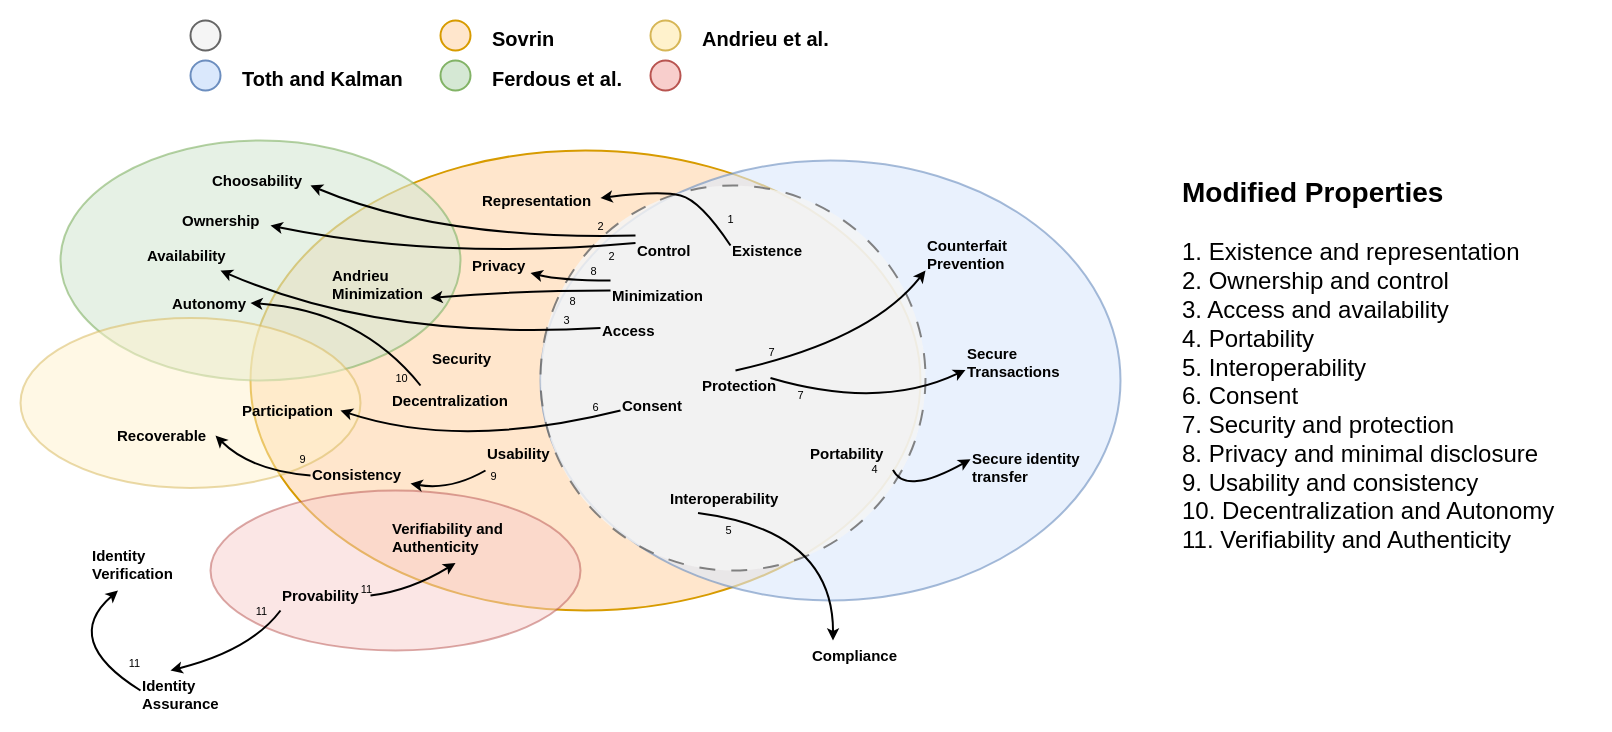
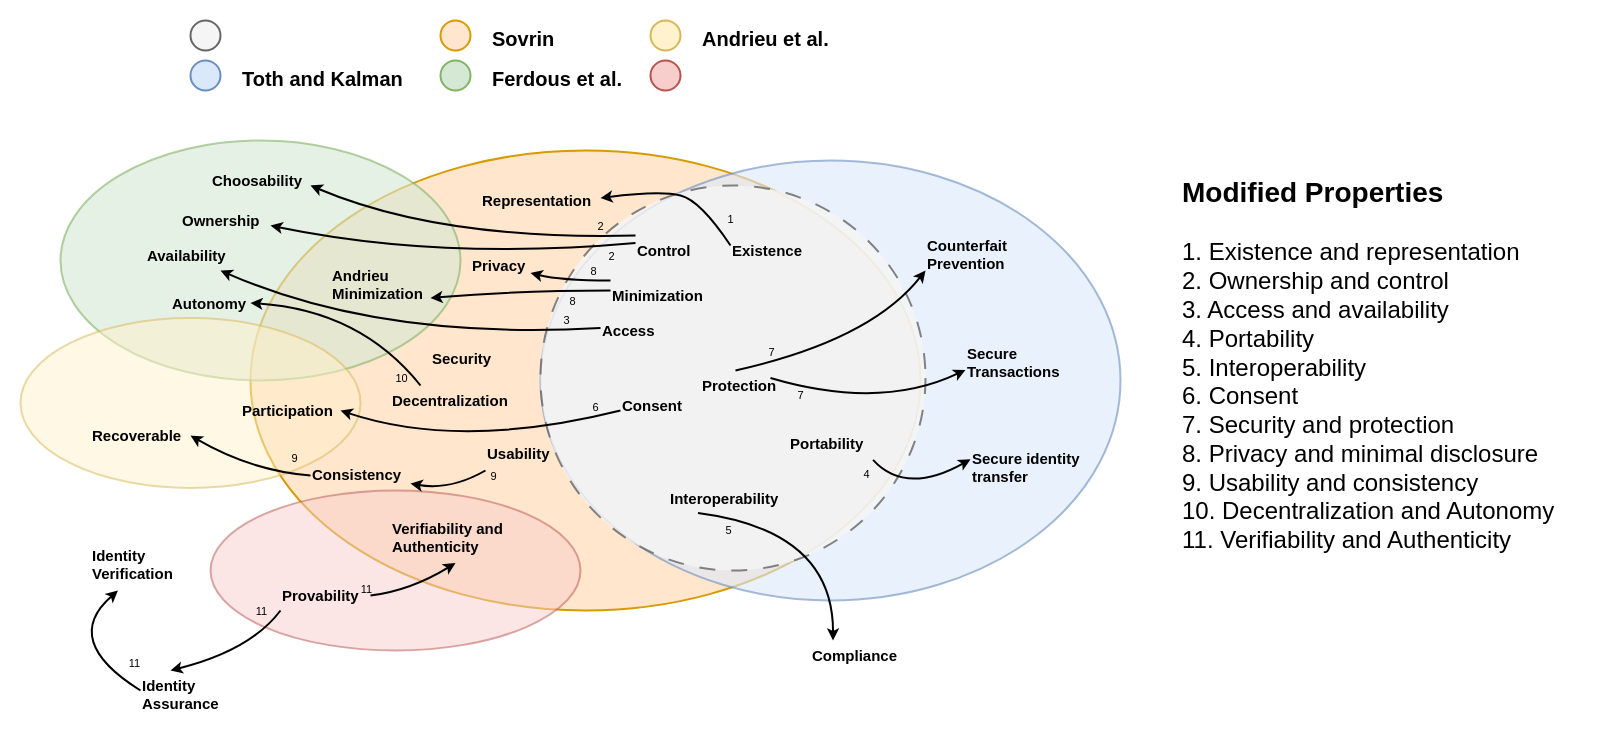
(166, 436) -> (141, 436)
(851, 459) -> (831, 449)
